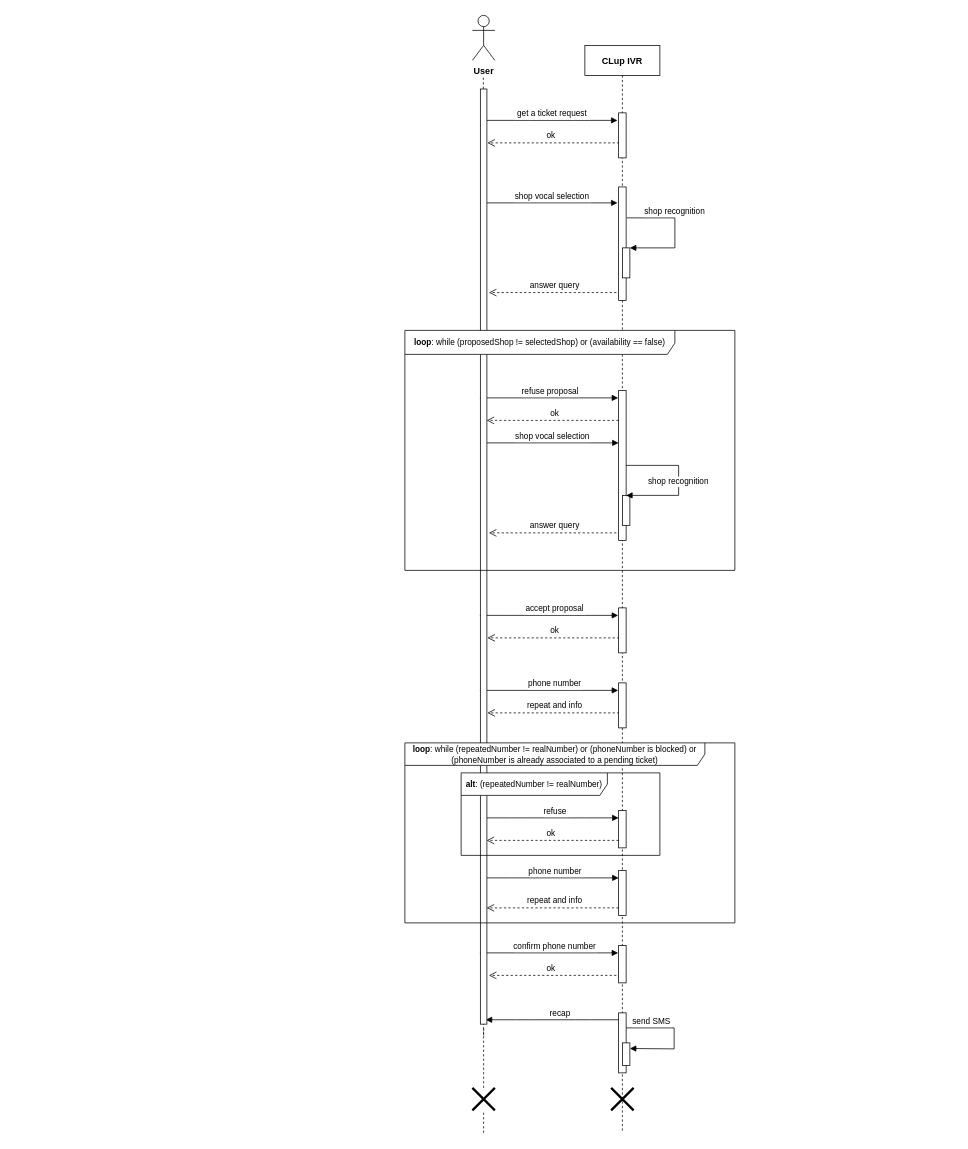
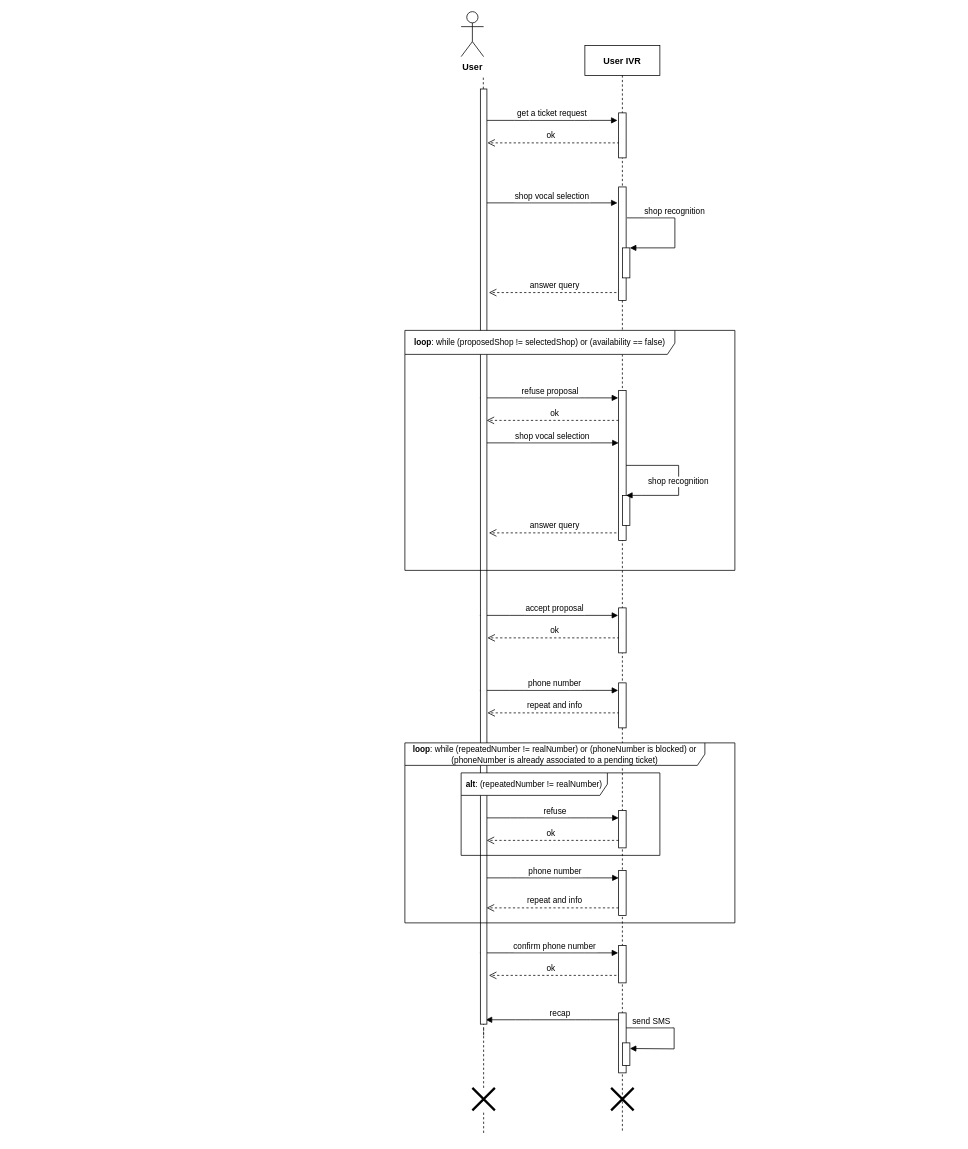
(483, 38) -> (472, 34)
(622, 61) -> (622, 61)
